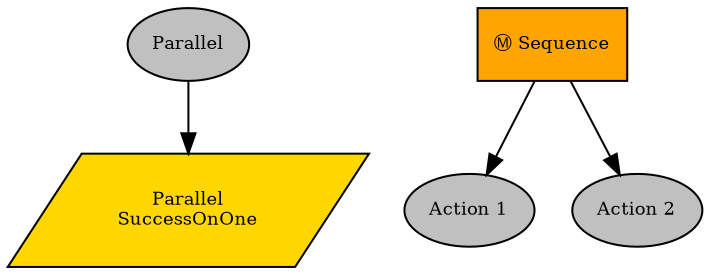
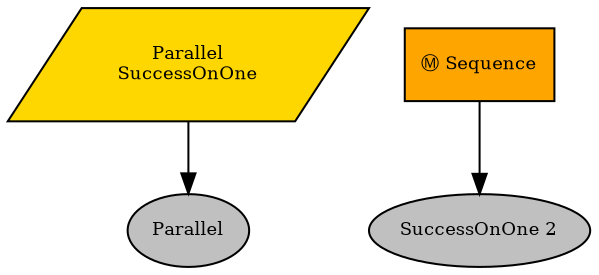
(188, 107) -> (188, 147)
(469, 210) -> none
(637, 210) -> (480, 231)
